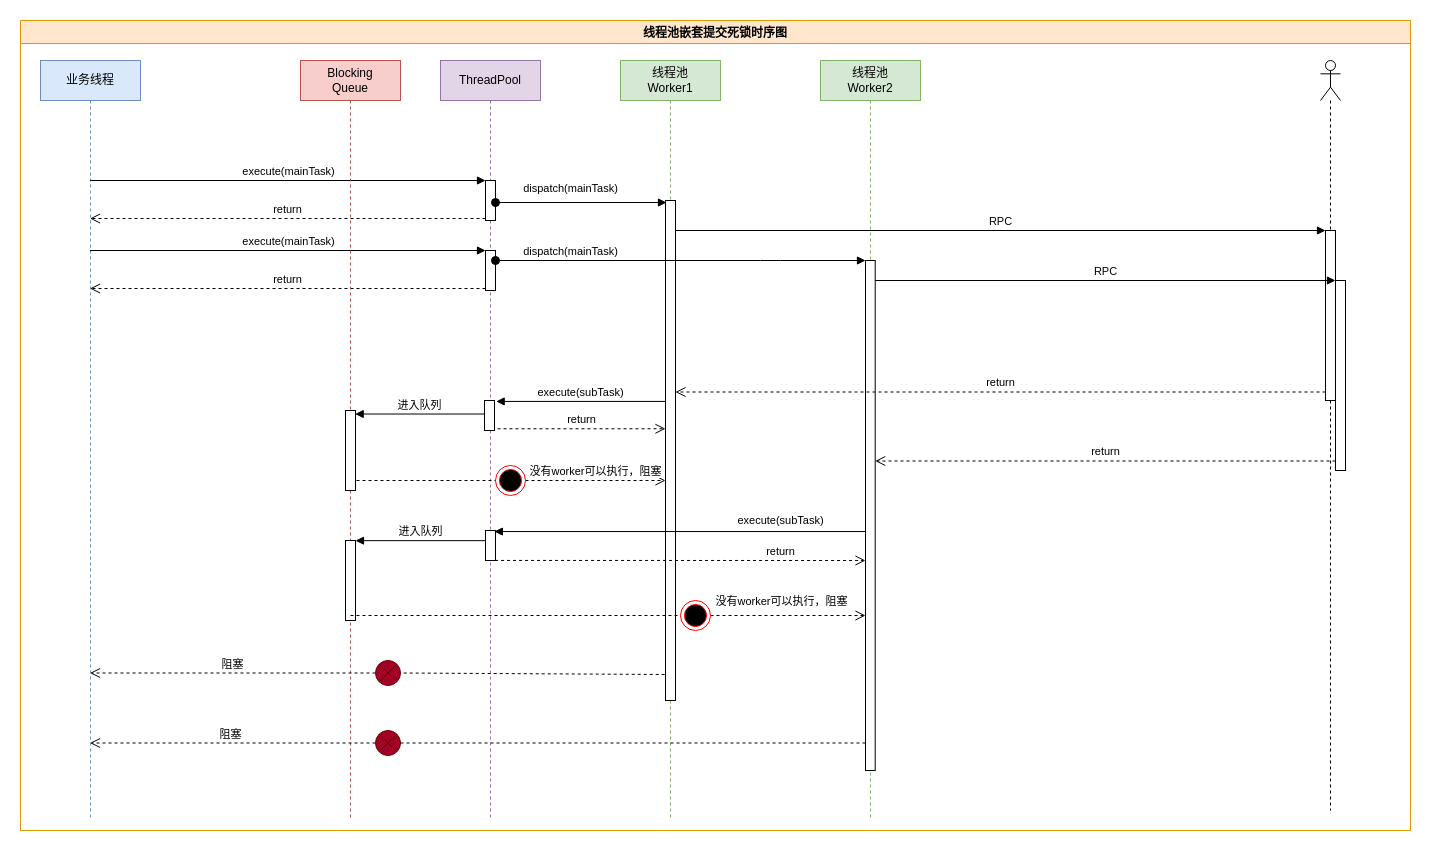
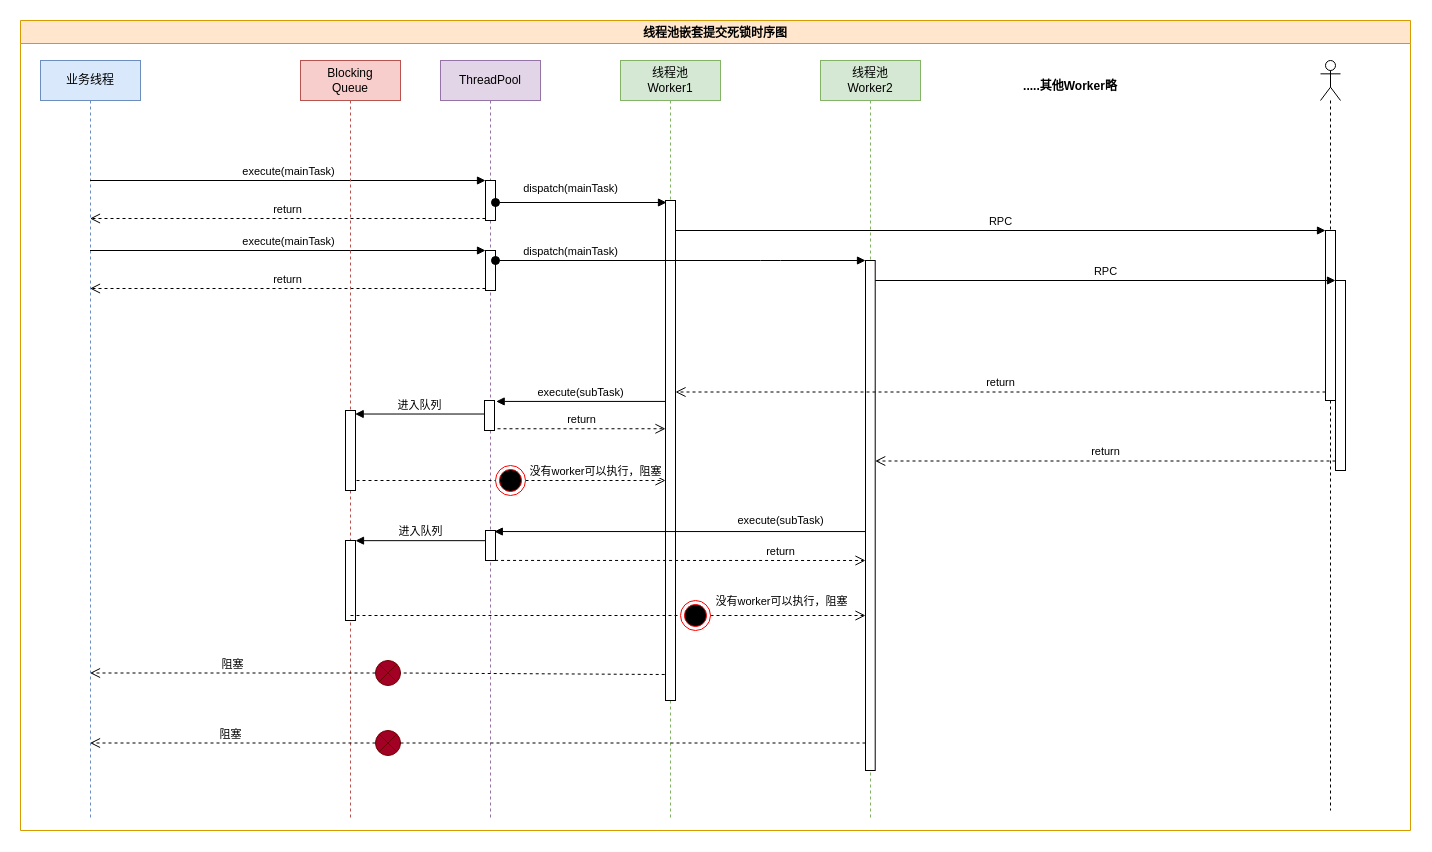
none -> (1071, 86)
